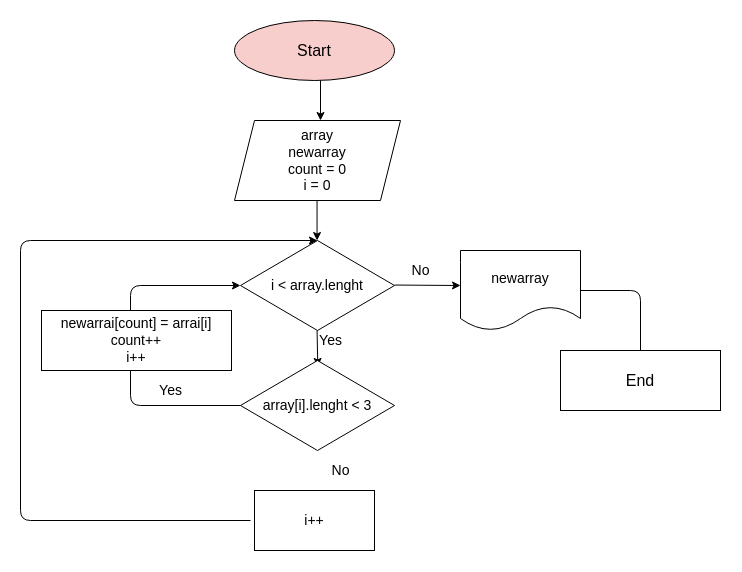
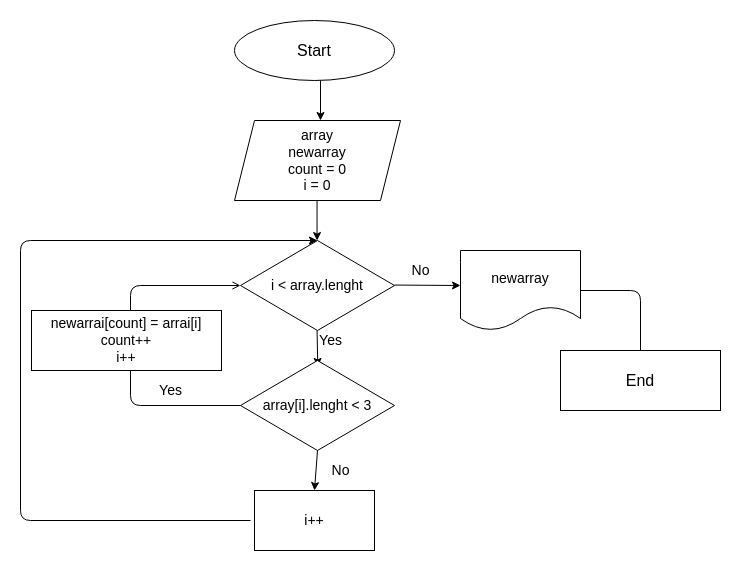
(315, 51) -> (315, 51)
(232, 286) -> (233, 286)
(137, 341) -> (127, 341)
none -> (316, 467)
